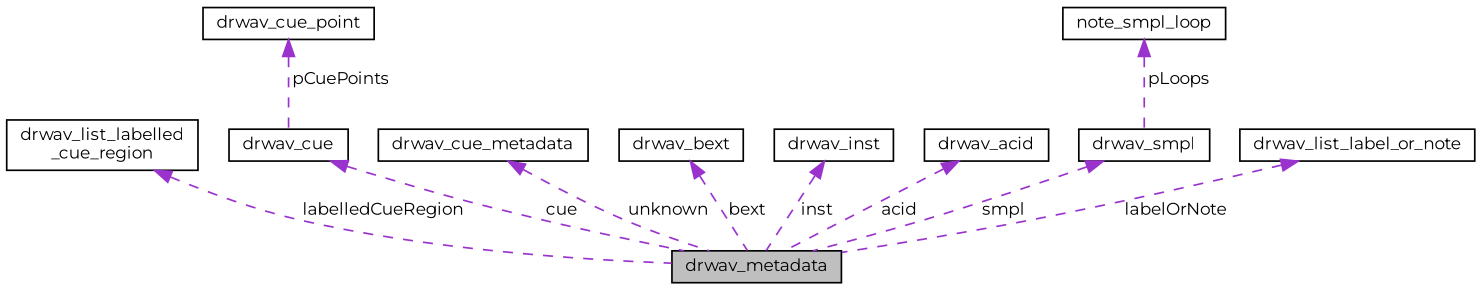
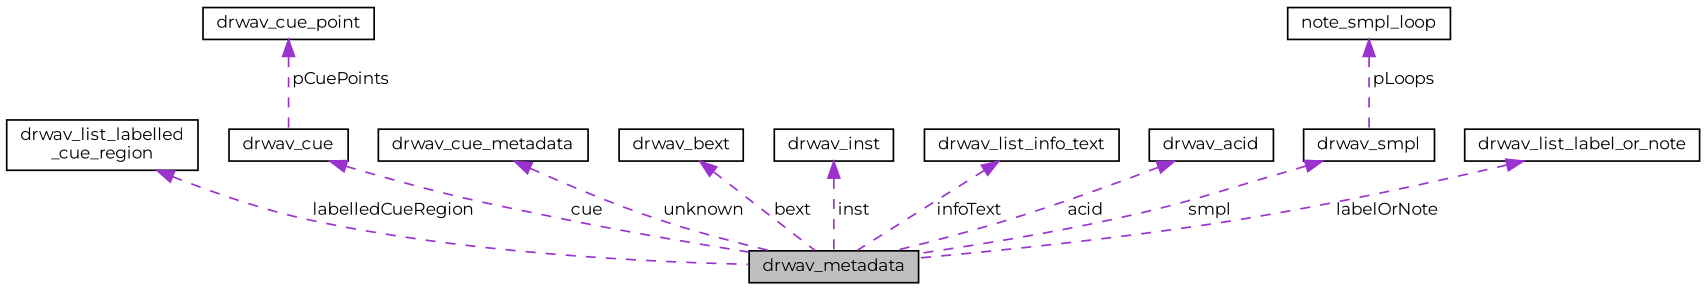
none -> (1022, 145)
